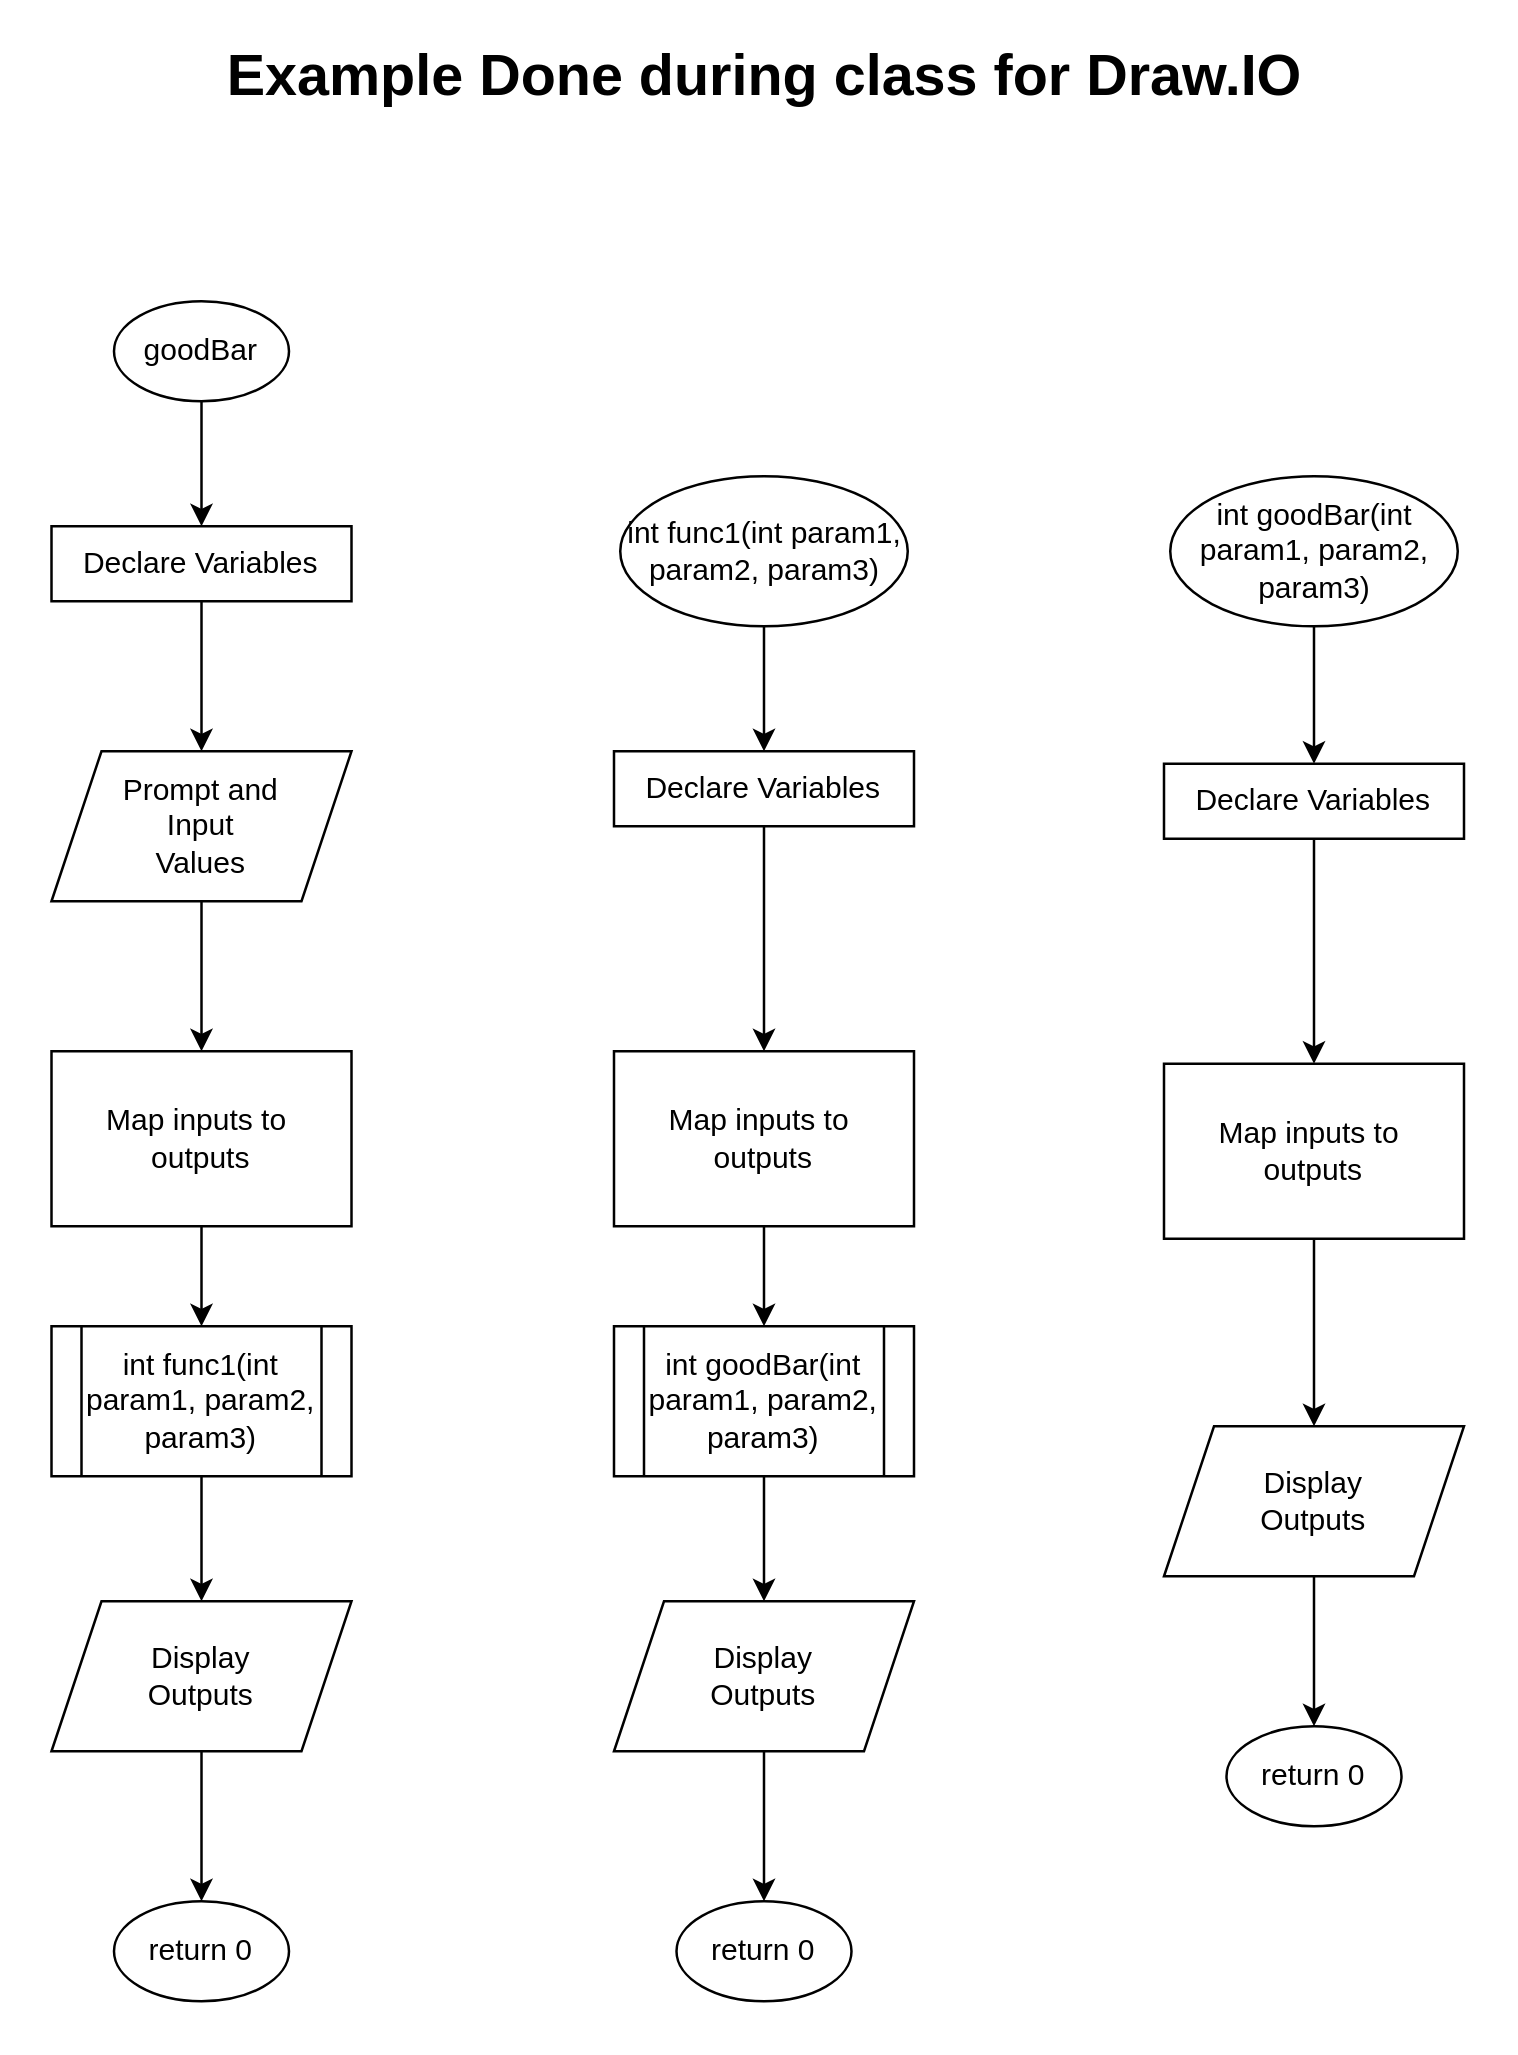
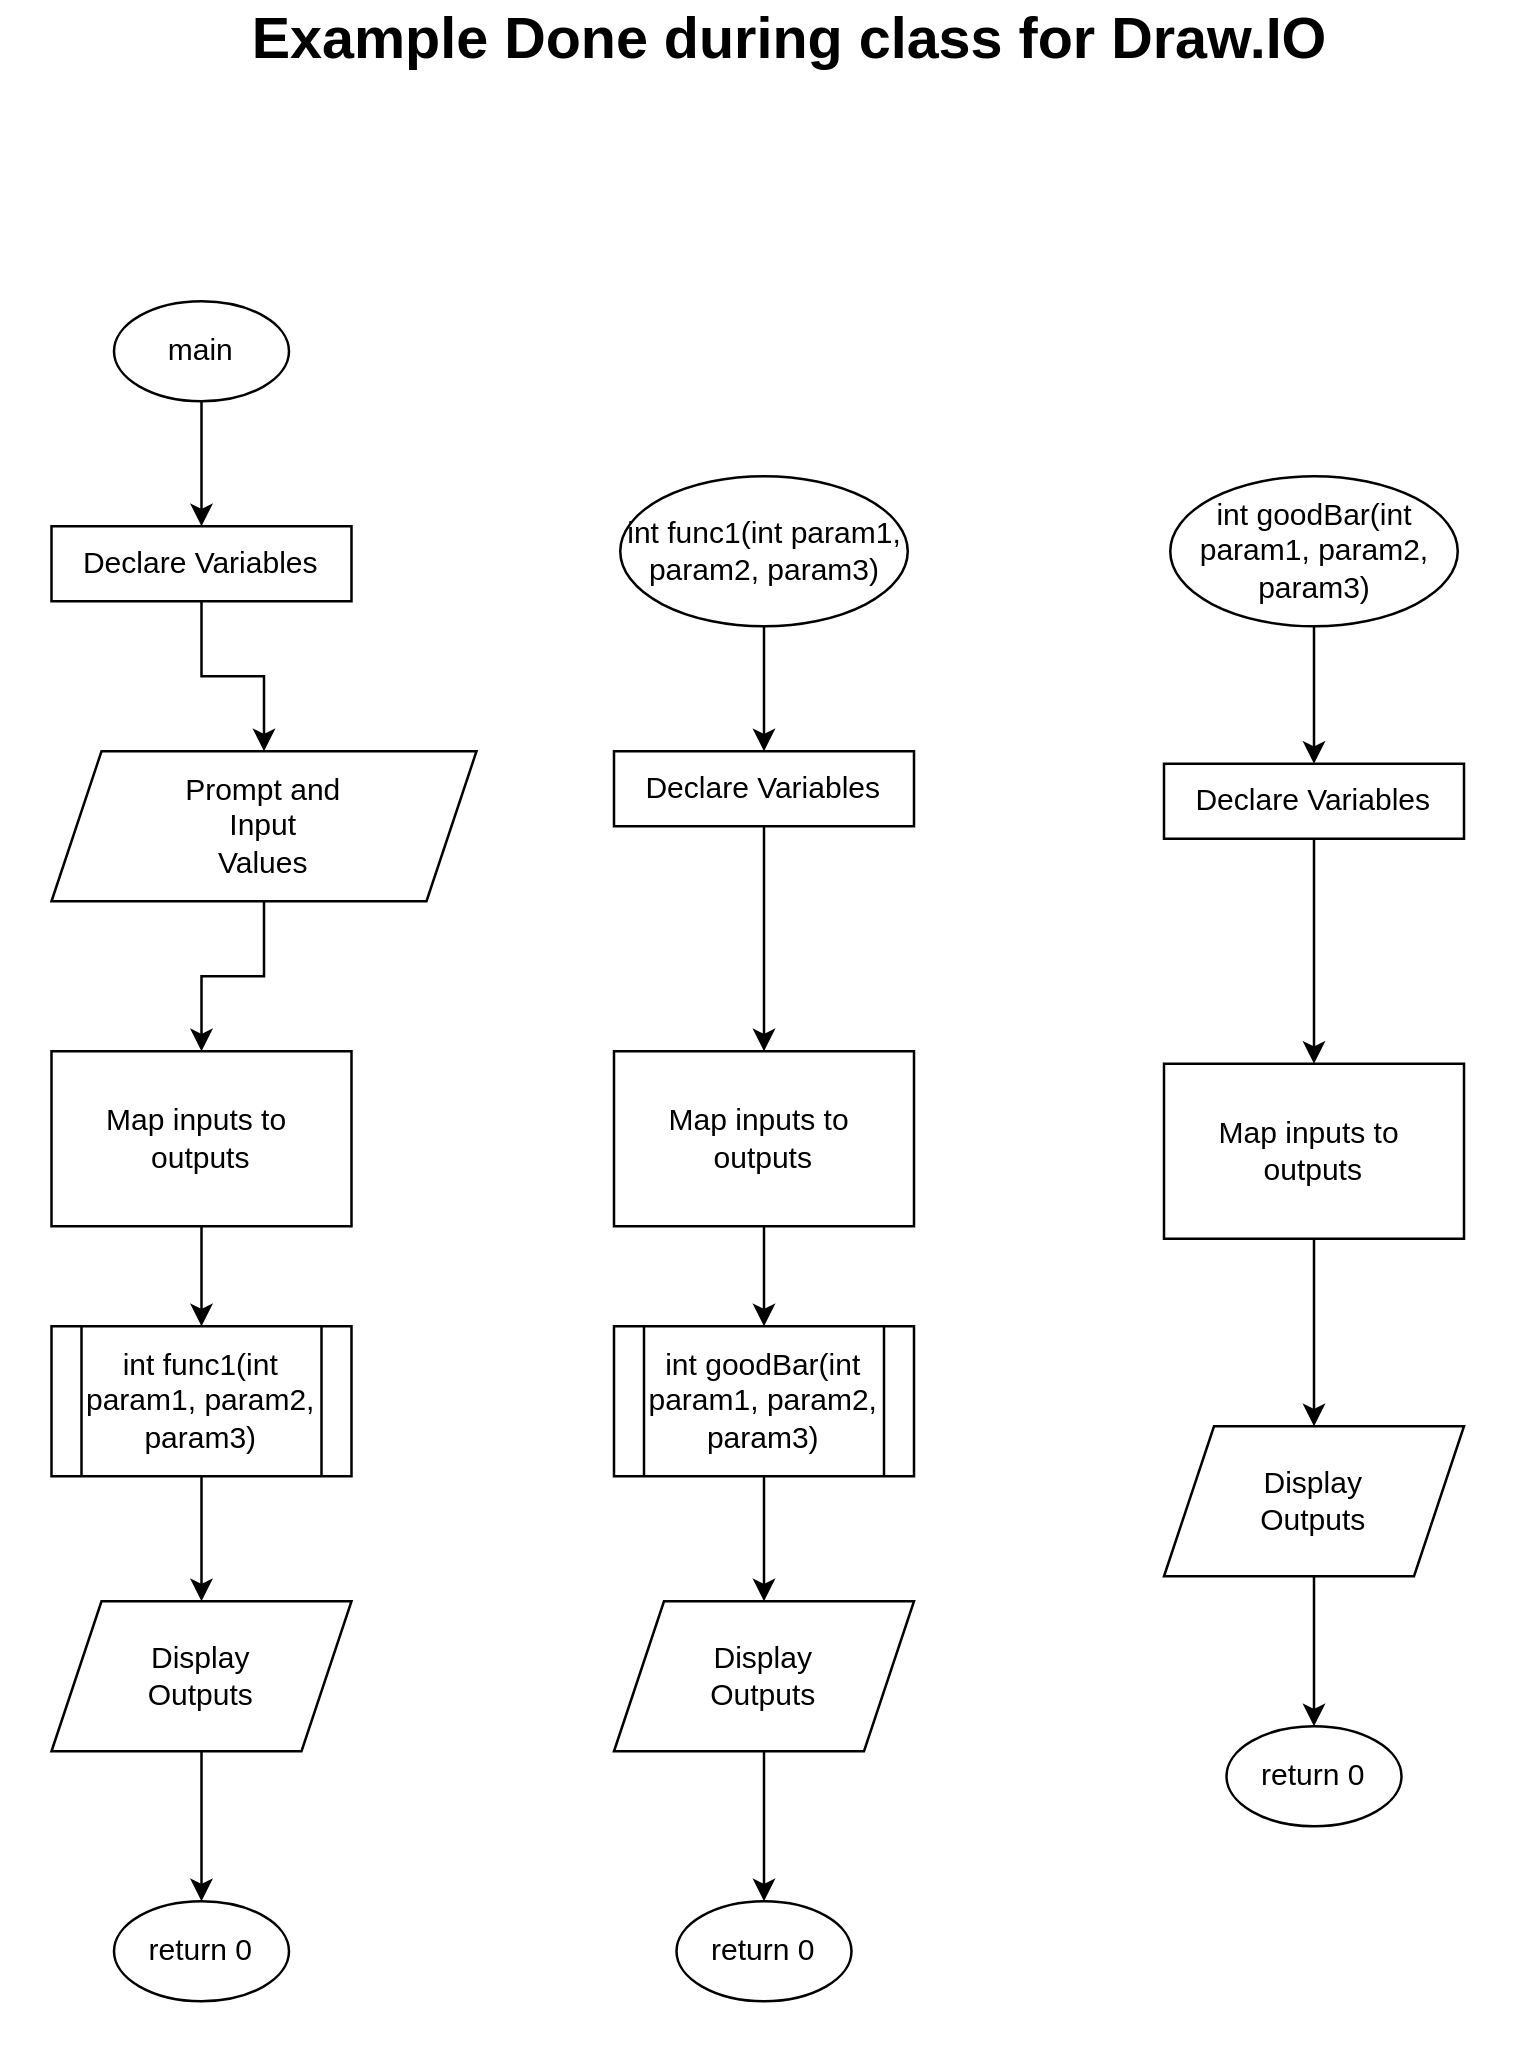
(764, 76) -> (789, 39)
(201, 351) -> (201, 351)
(201, 826) -> (264, 826)
